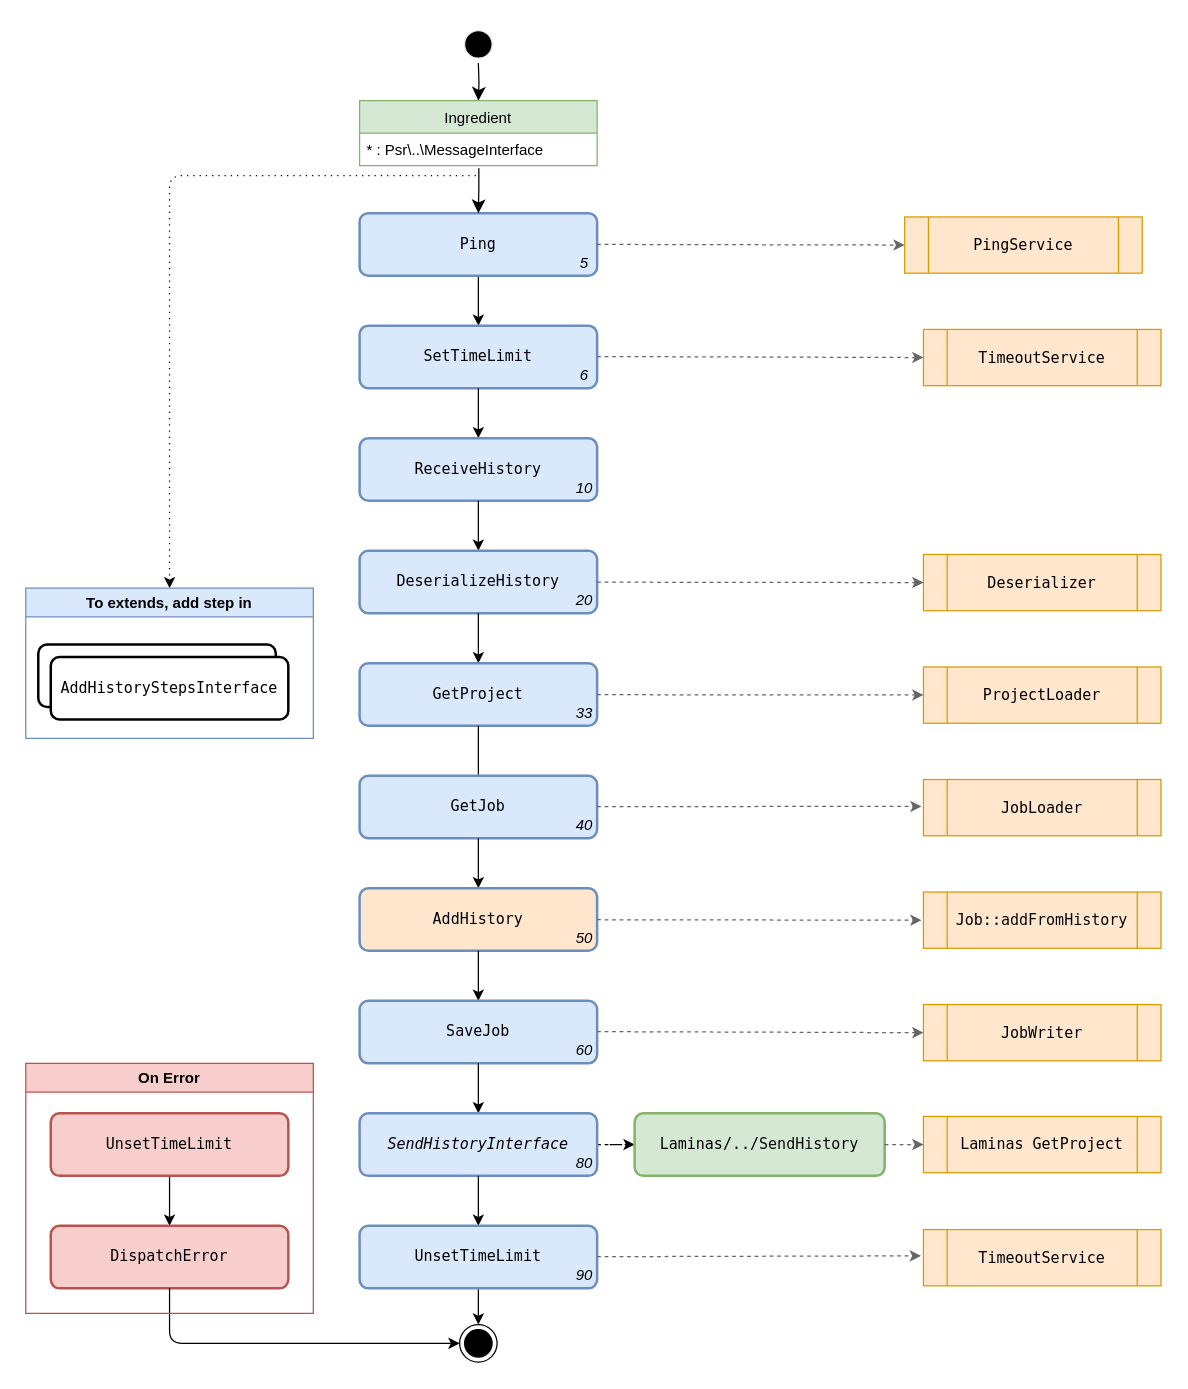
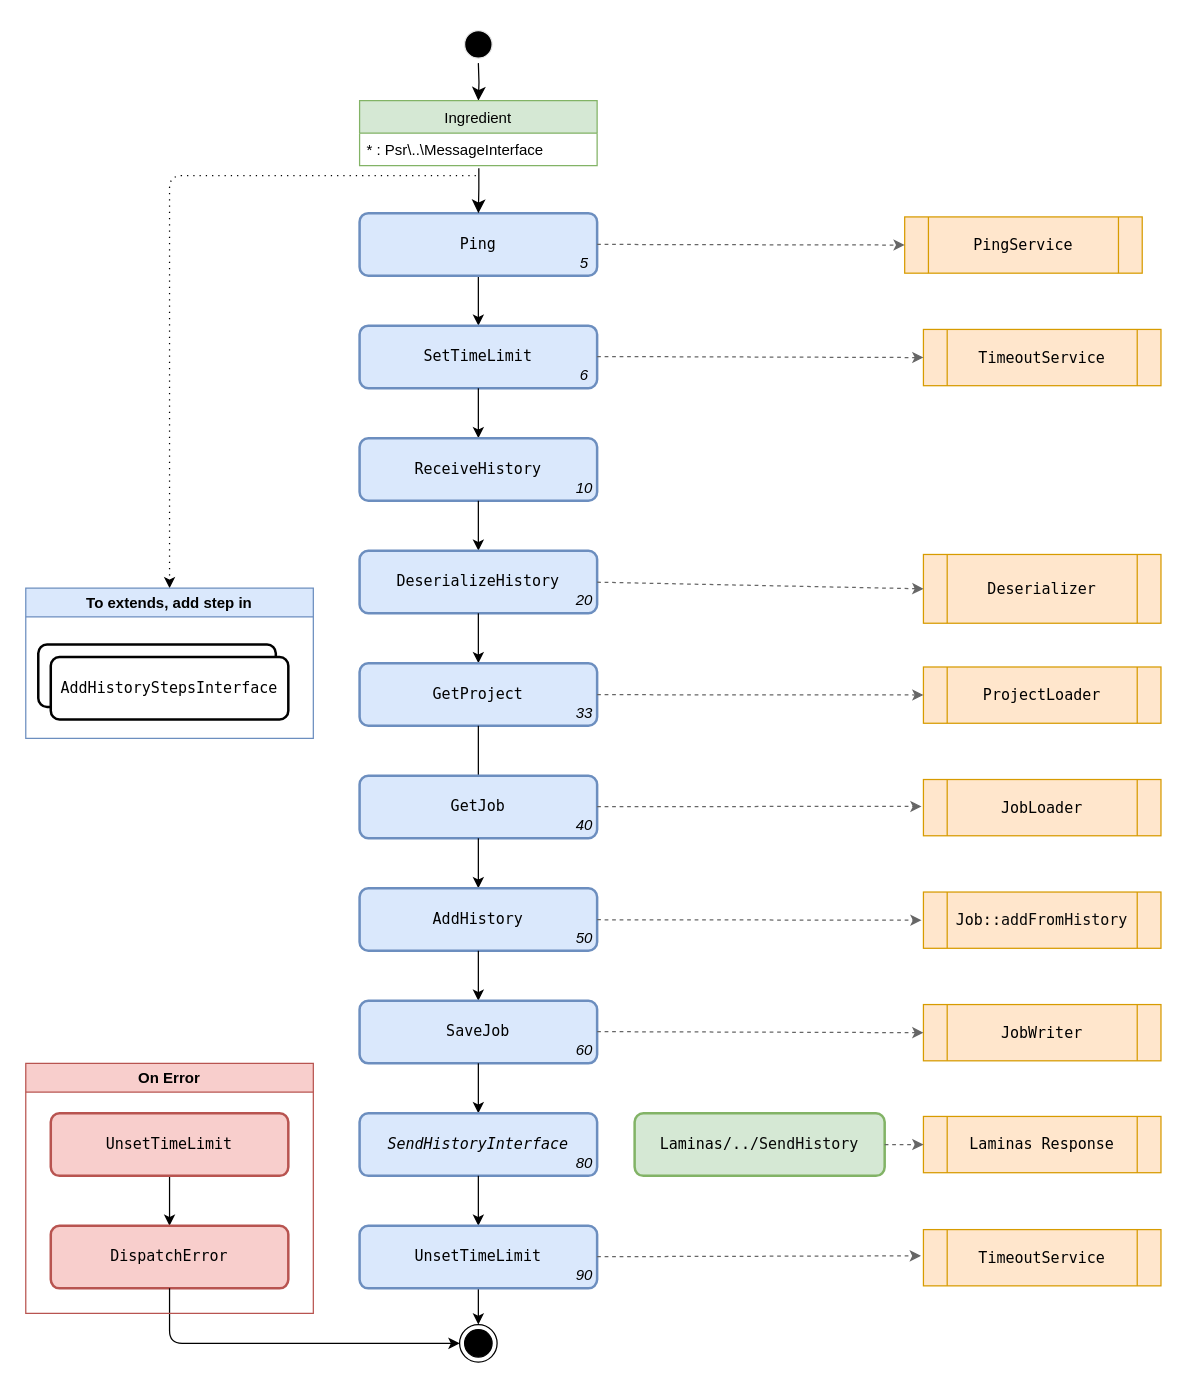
(1042, 583) -> (1042, 589)
(478, 919) -> (478, 919)
(620, 1144) -> none
(1042, 1144) -> (1042, 1144)
